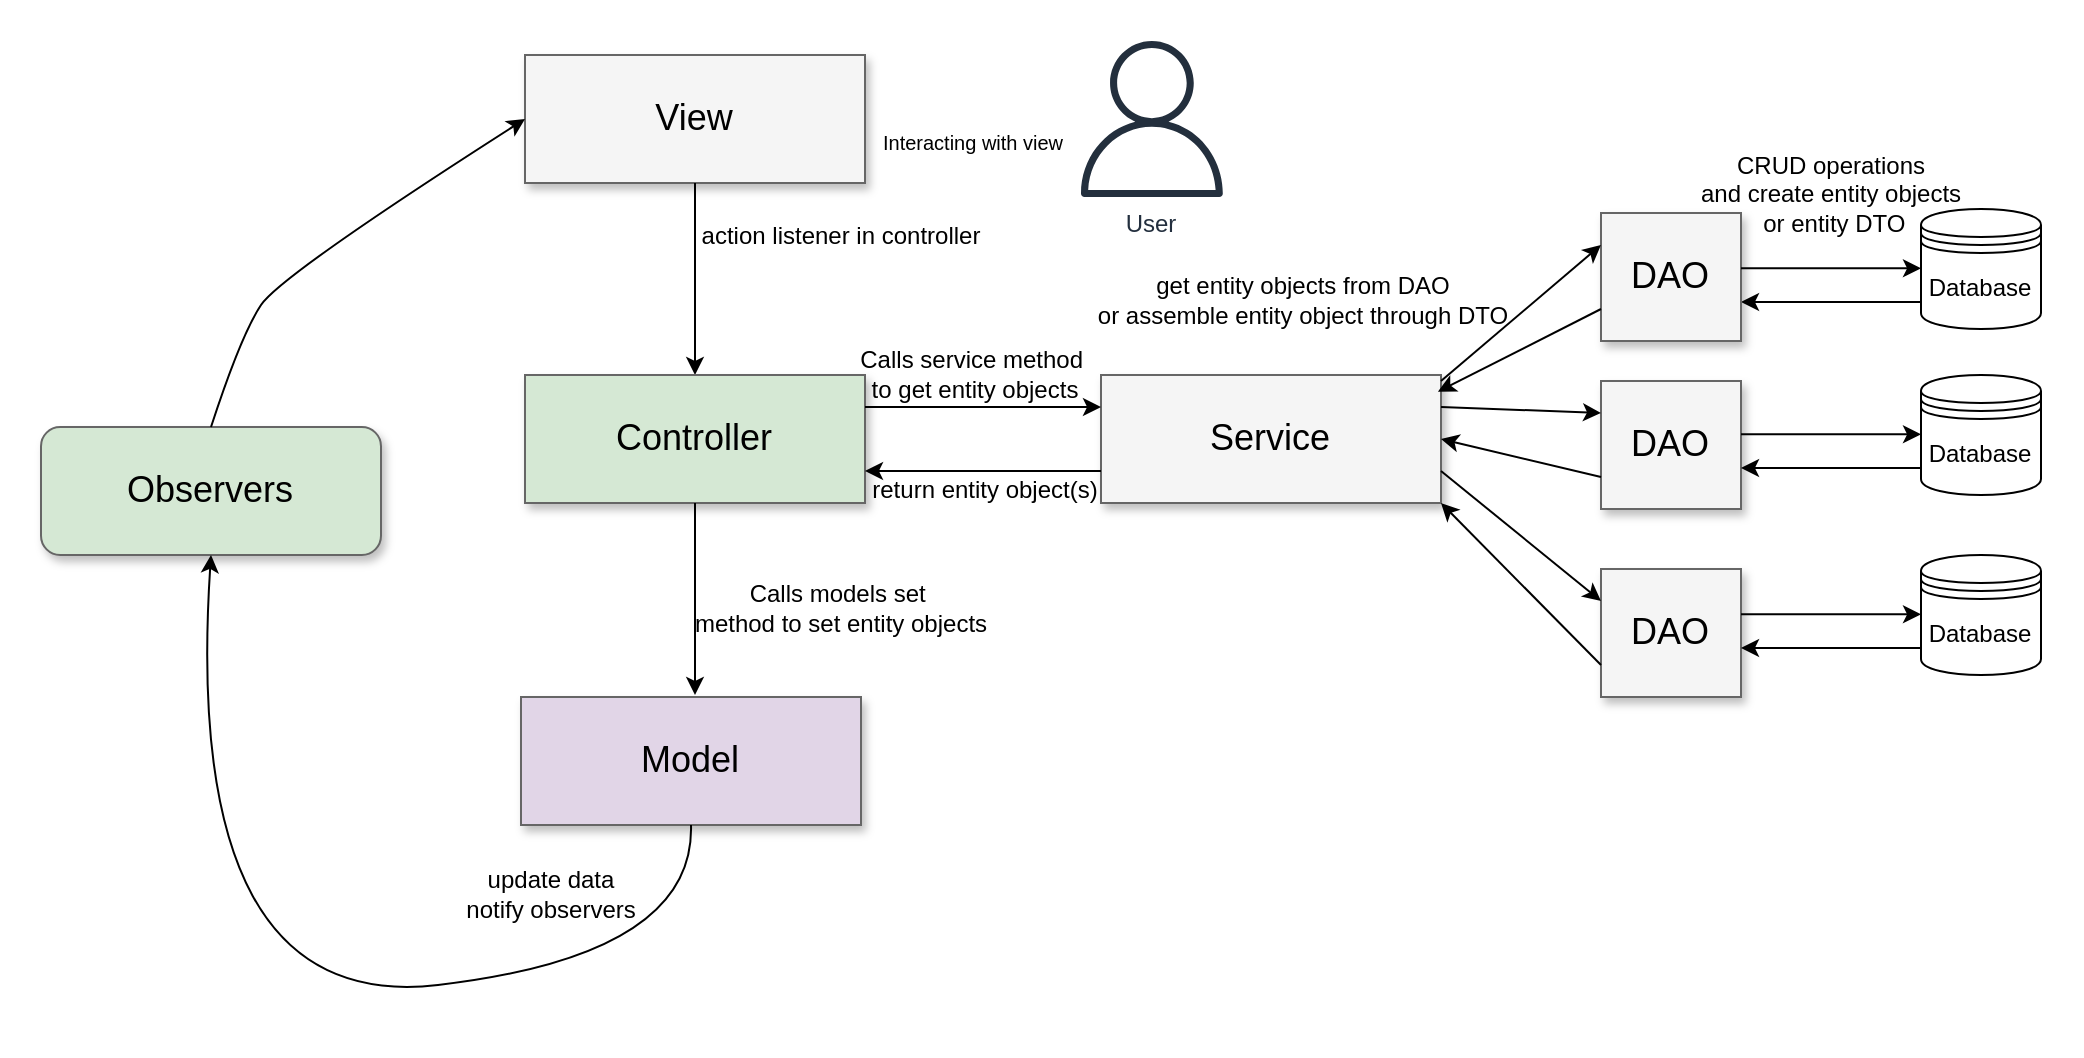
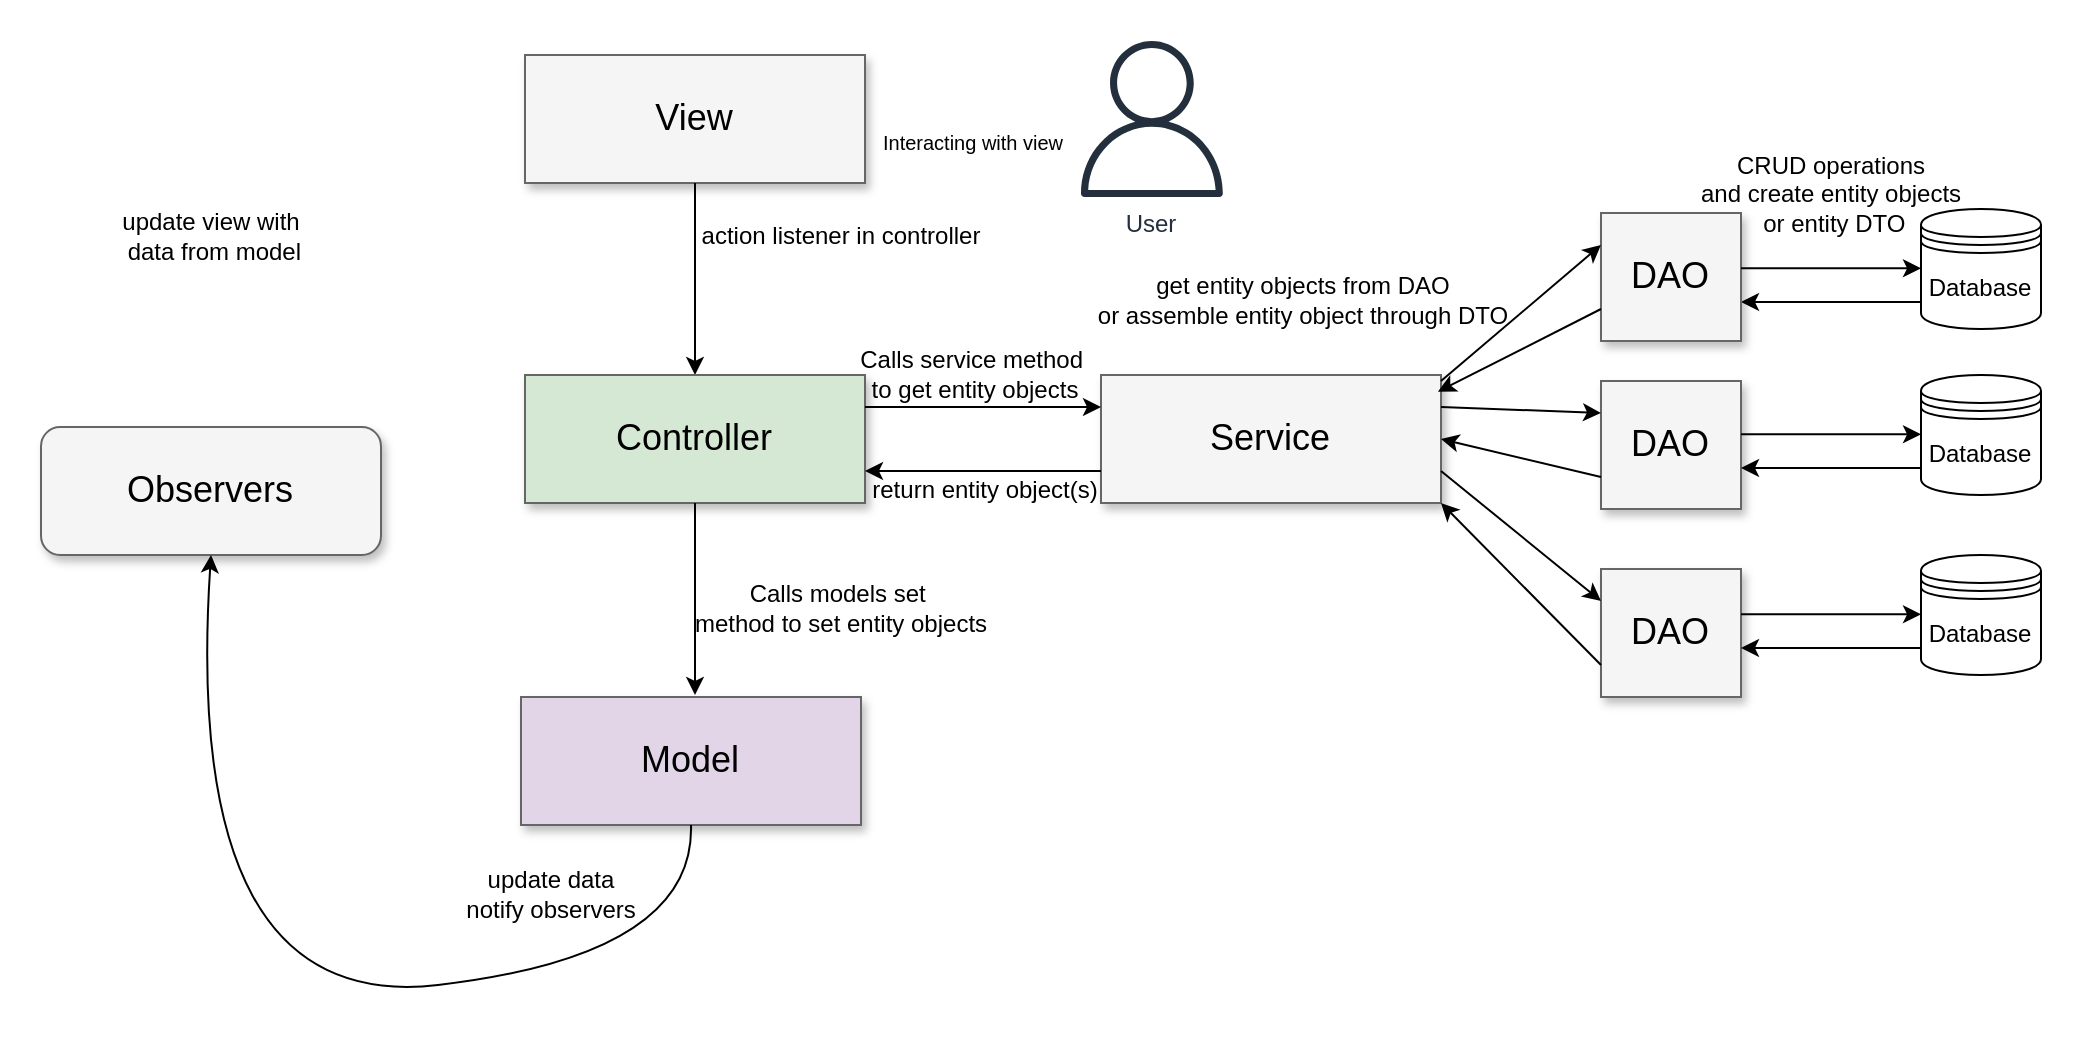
none -> (211, 237)
(332, 247) -> none
(211, 491) -> (211, 491)
